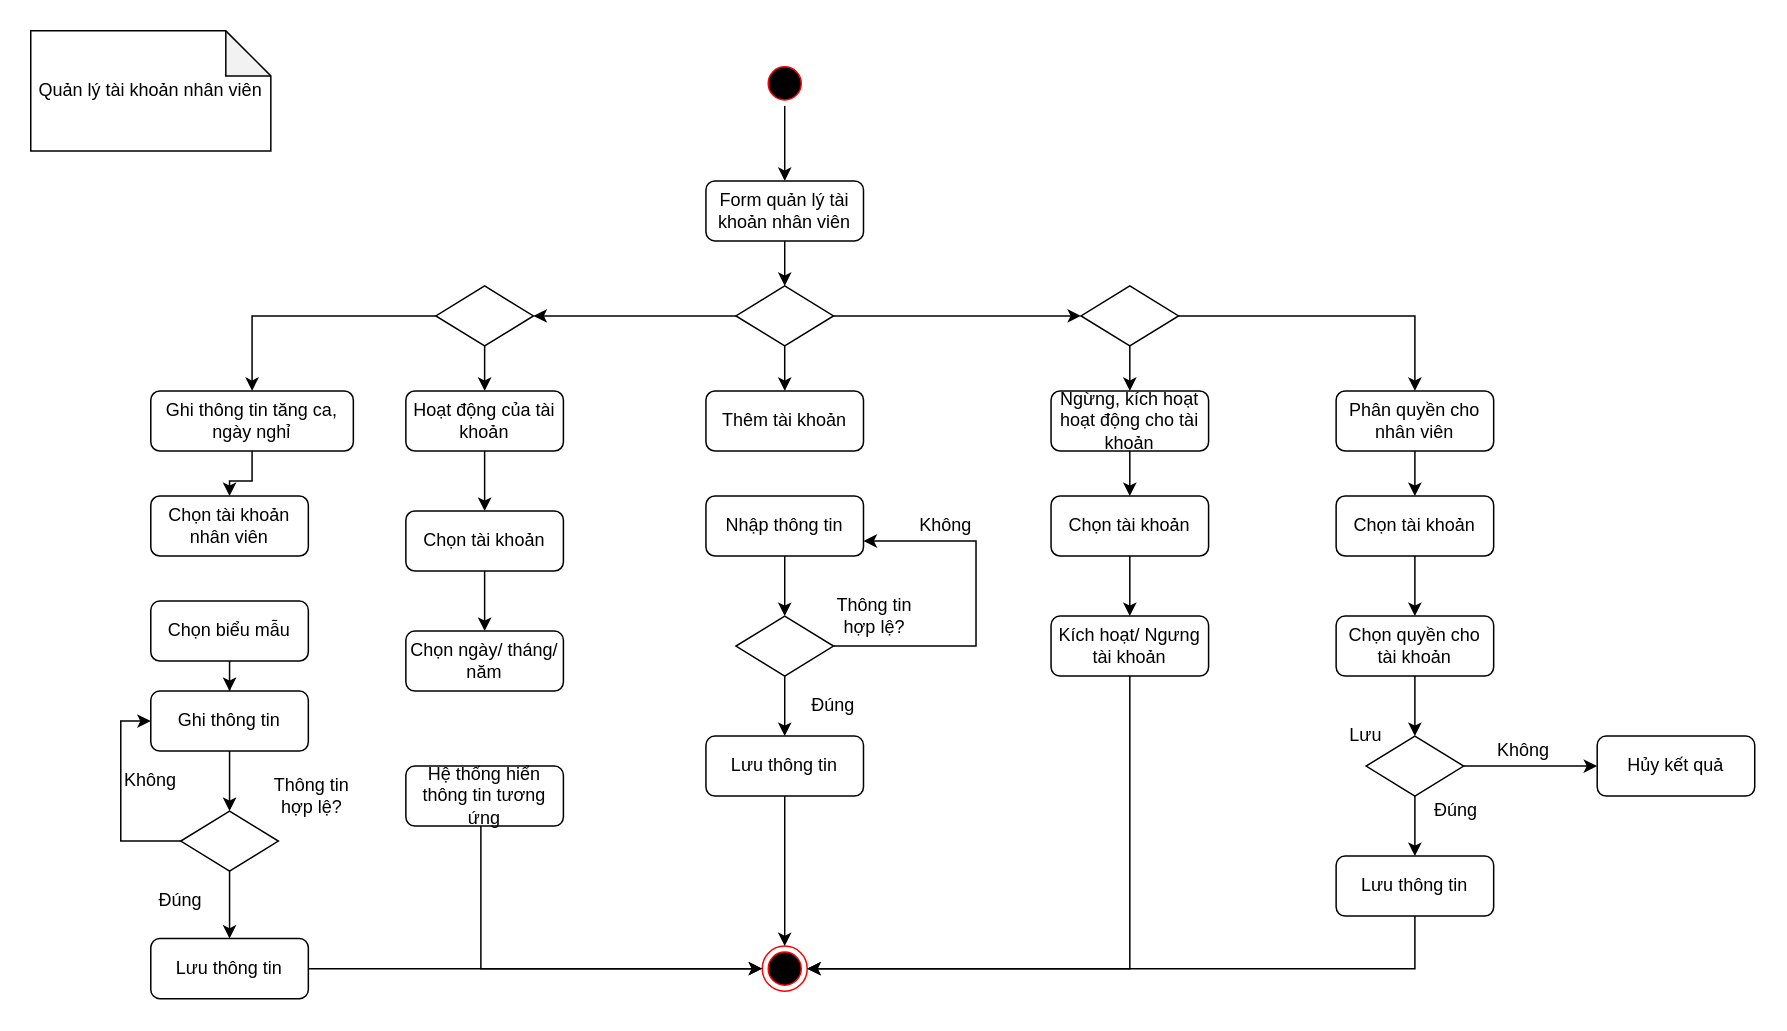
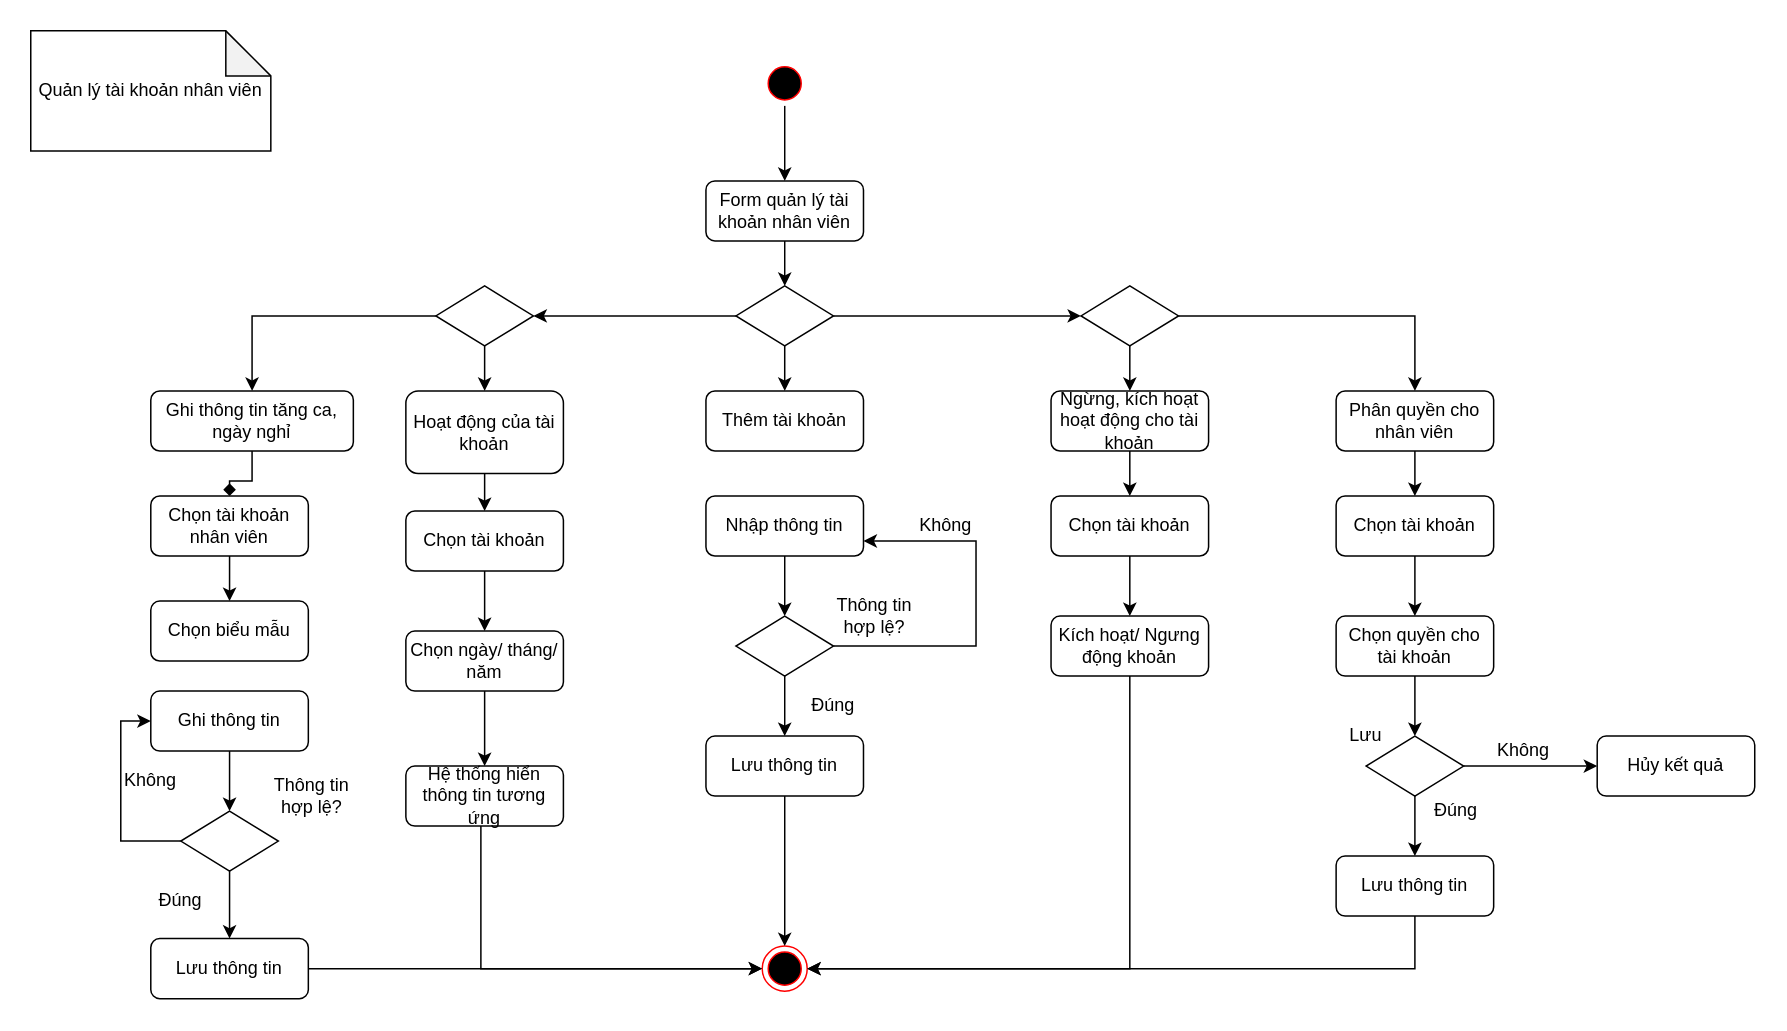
(485, 421) -> (485, 432)
(232, 481) -> (232, 481)
none -> (230, 584)
(1130, 646) -> (1130, 646)
(230, 681) -> none
none -> (485, 723)
